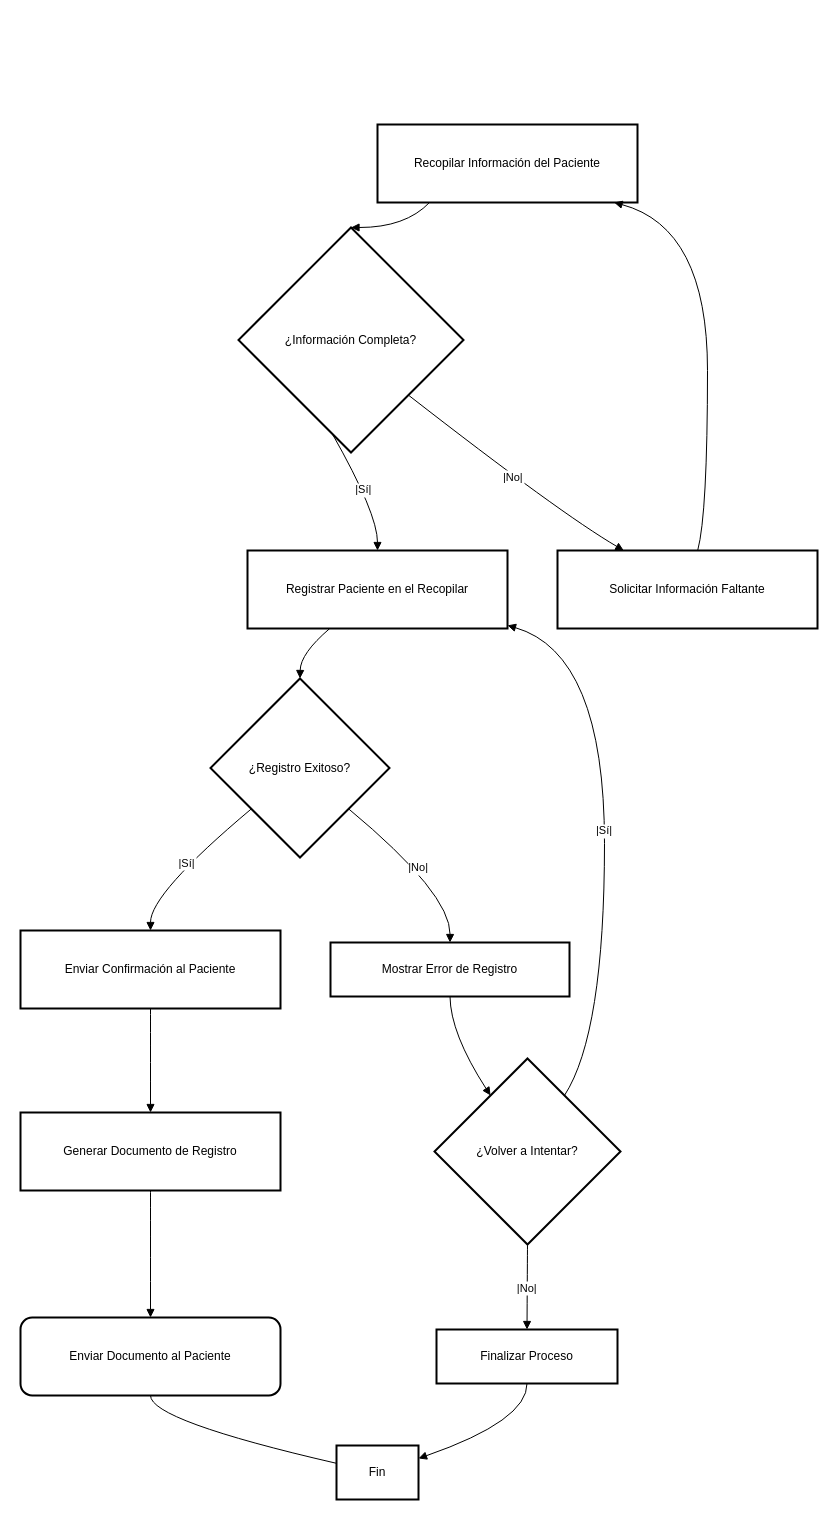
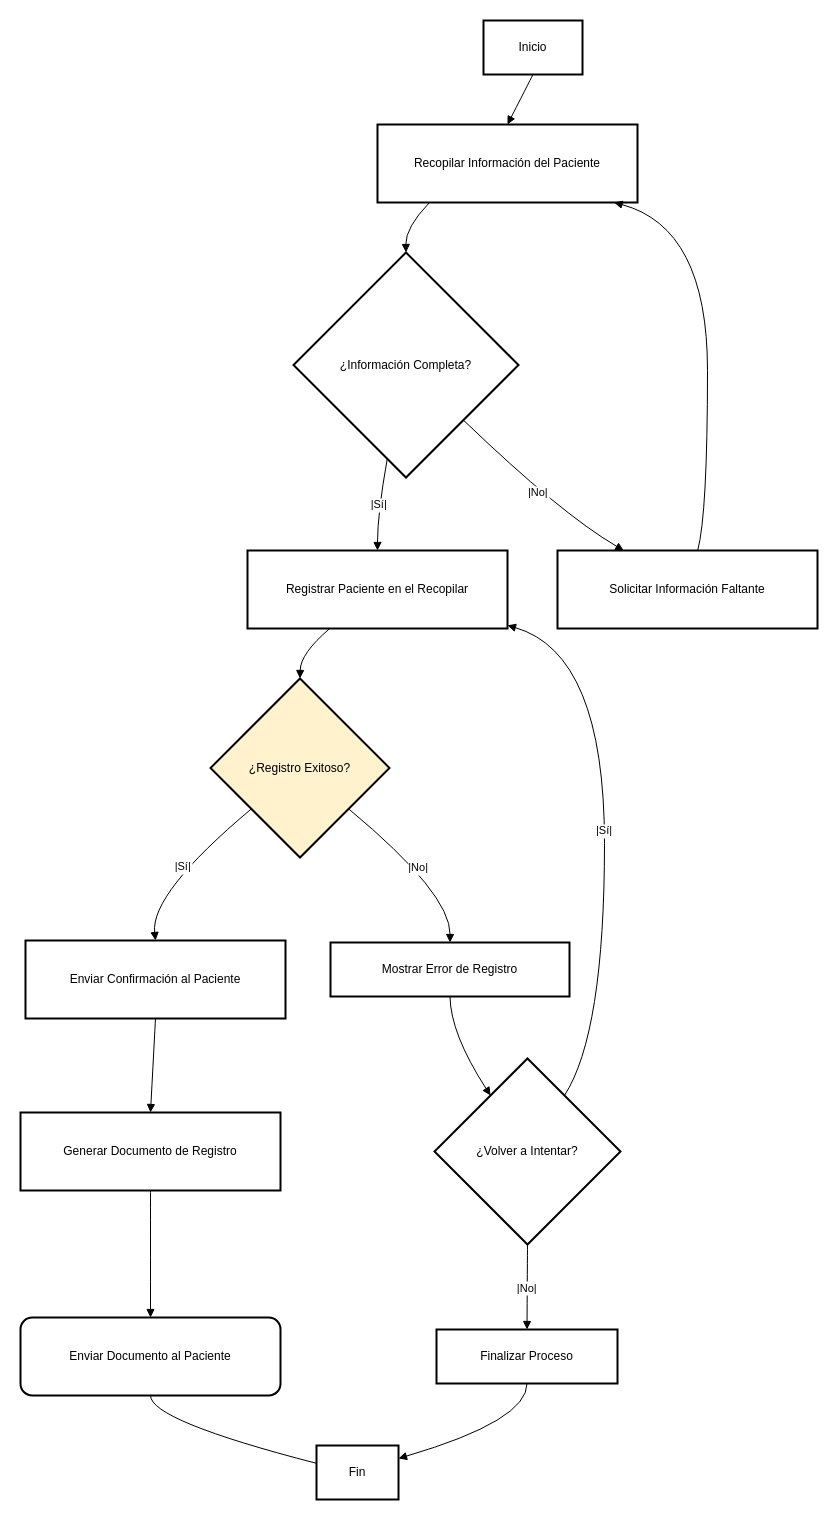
none -> (533, 48)
none -> (522, 96)
(351, 340) -> (406, 365)
(300, 768) -> (300, 768)
(151, 970) -> (156, 980)
(378, 1473) -> (358, 1473)
